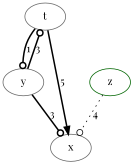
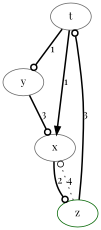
(33, 52) -> (83, 118)
(63, 82) -> (66, 82)
none -> (56, 180)
